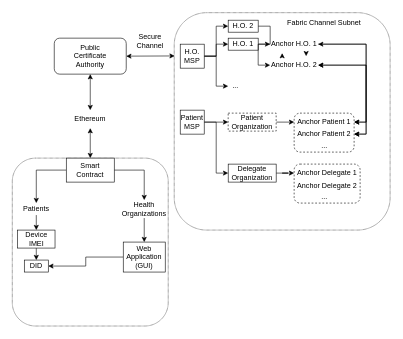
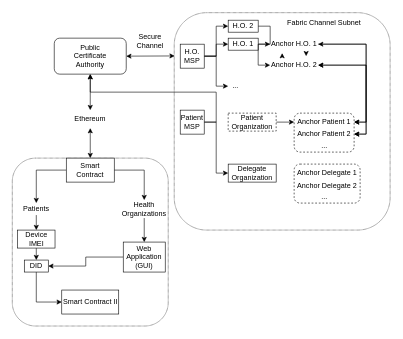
(222, 122) -> (168, 92)
(285, 173) -> none
none -> (36, 301)
none -> (90, 302)
